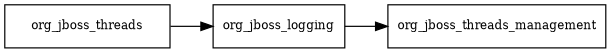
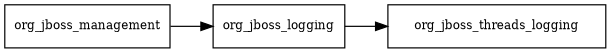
(87, 26) -> (87, 26)
(497, 26) -> (497, 26)
